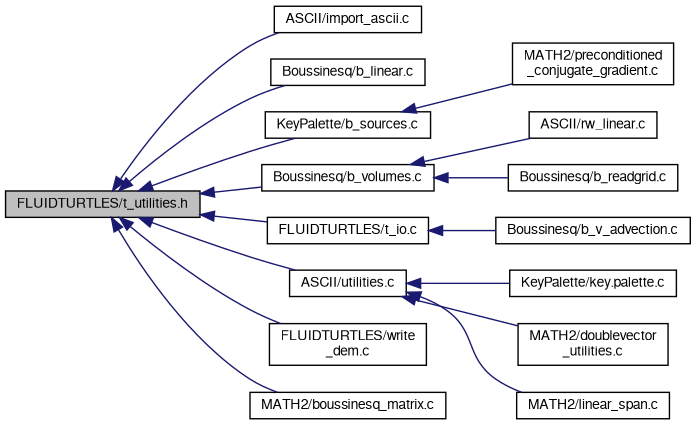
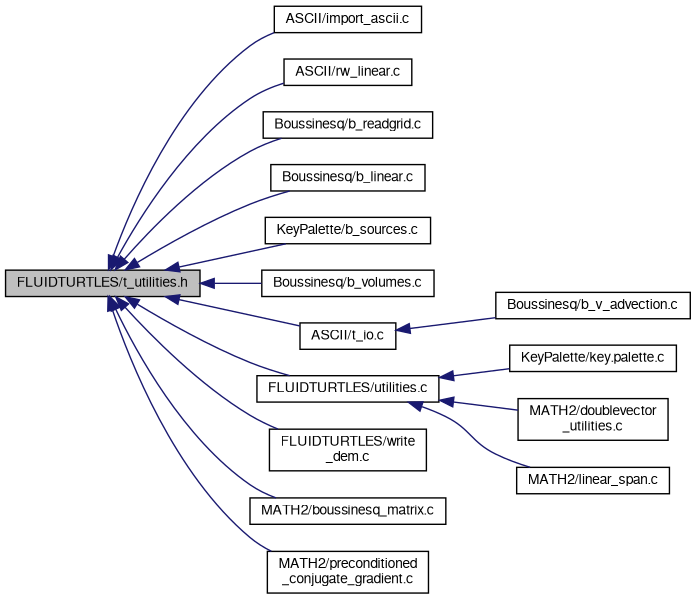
(464, 96) -> (173, 444)
(478, 150) -> (187, 156)
(478, 178) -> (196, 189)
(348, 231) -> (348, 336)
(348, 283) -> (348, 389)
